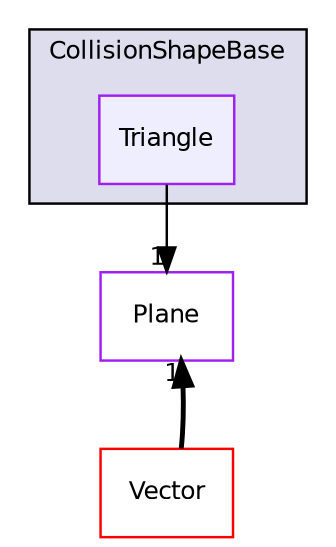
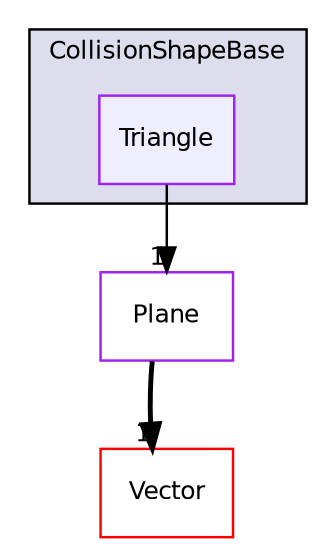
(183, 417) -> (150, 393)
